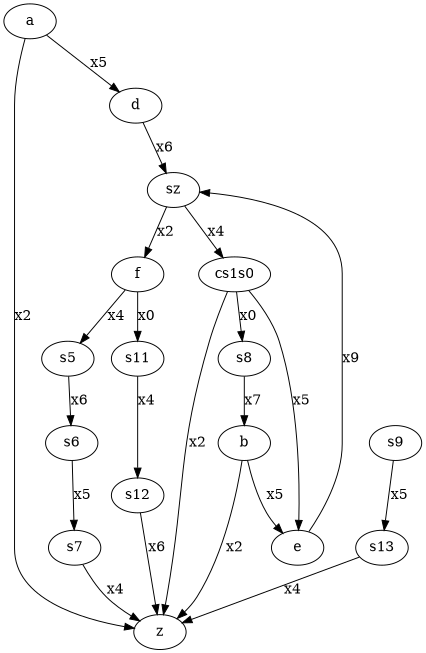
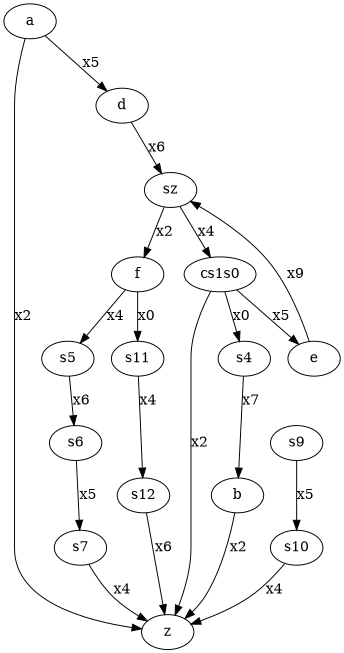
(244, 359) -> (244, 359)
(258, 495) -> none
(382, 548) -> (297, 548)
